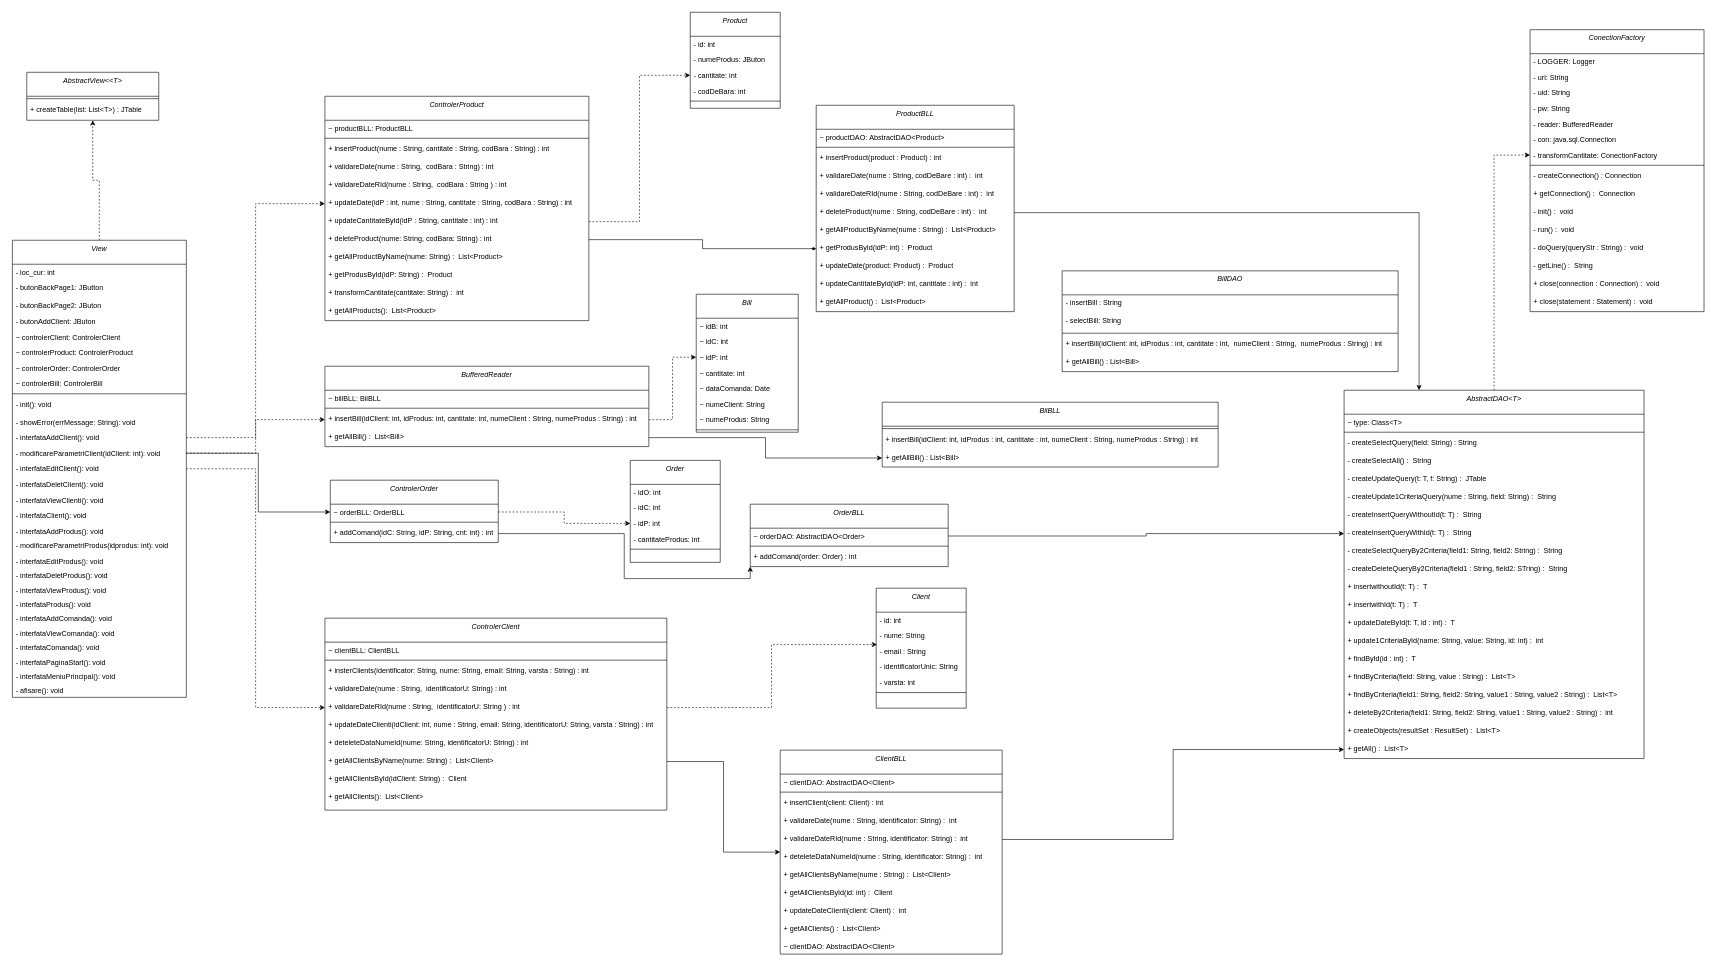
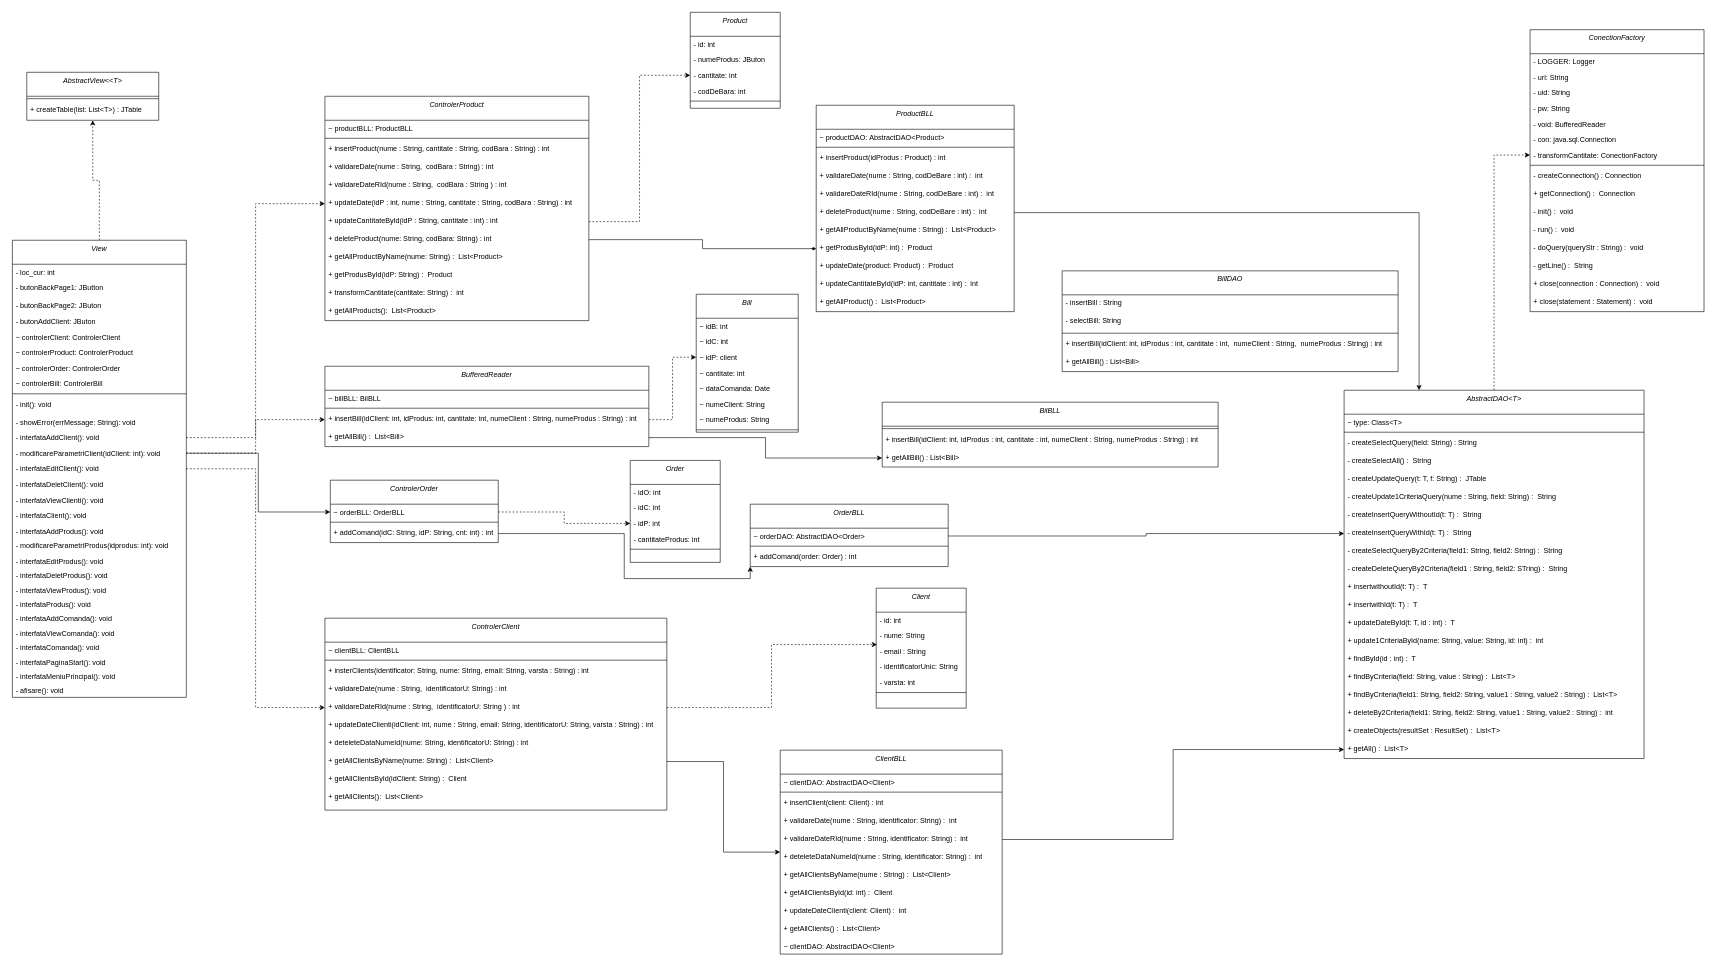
(1581, 124) -> (1576, 124)
(895, 158) -> (896, 158)
(717, 358) -> (722, 358)
